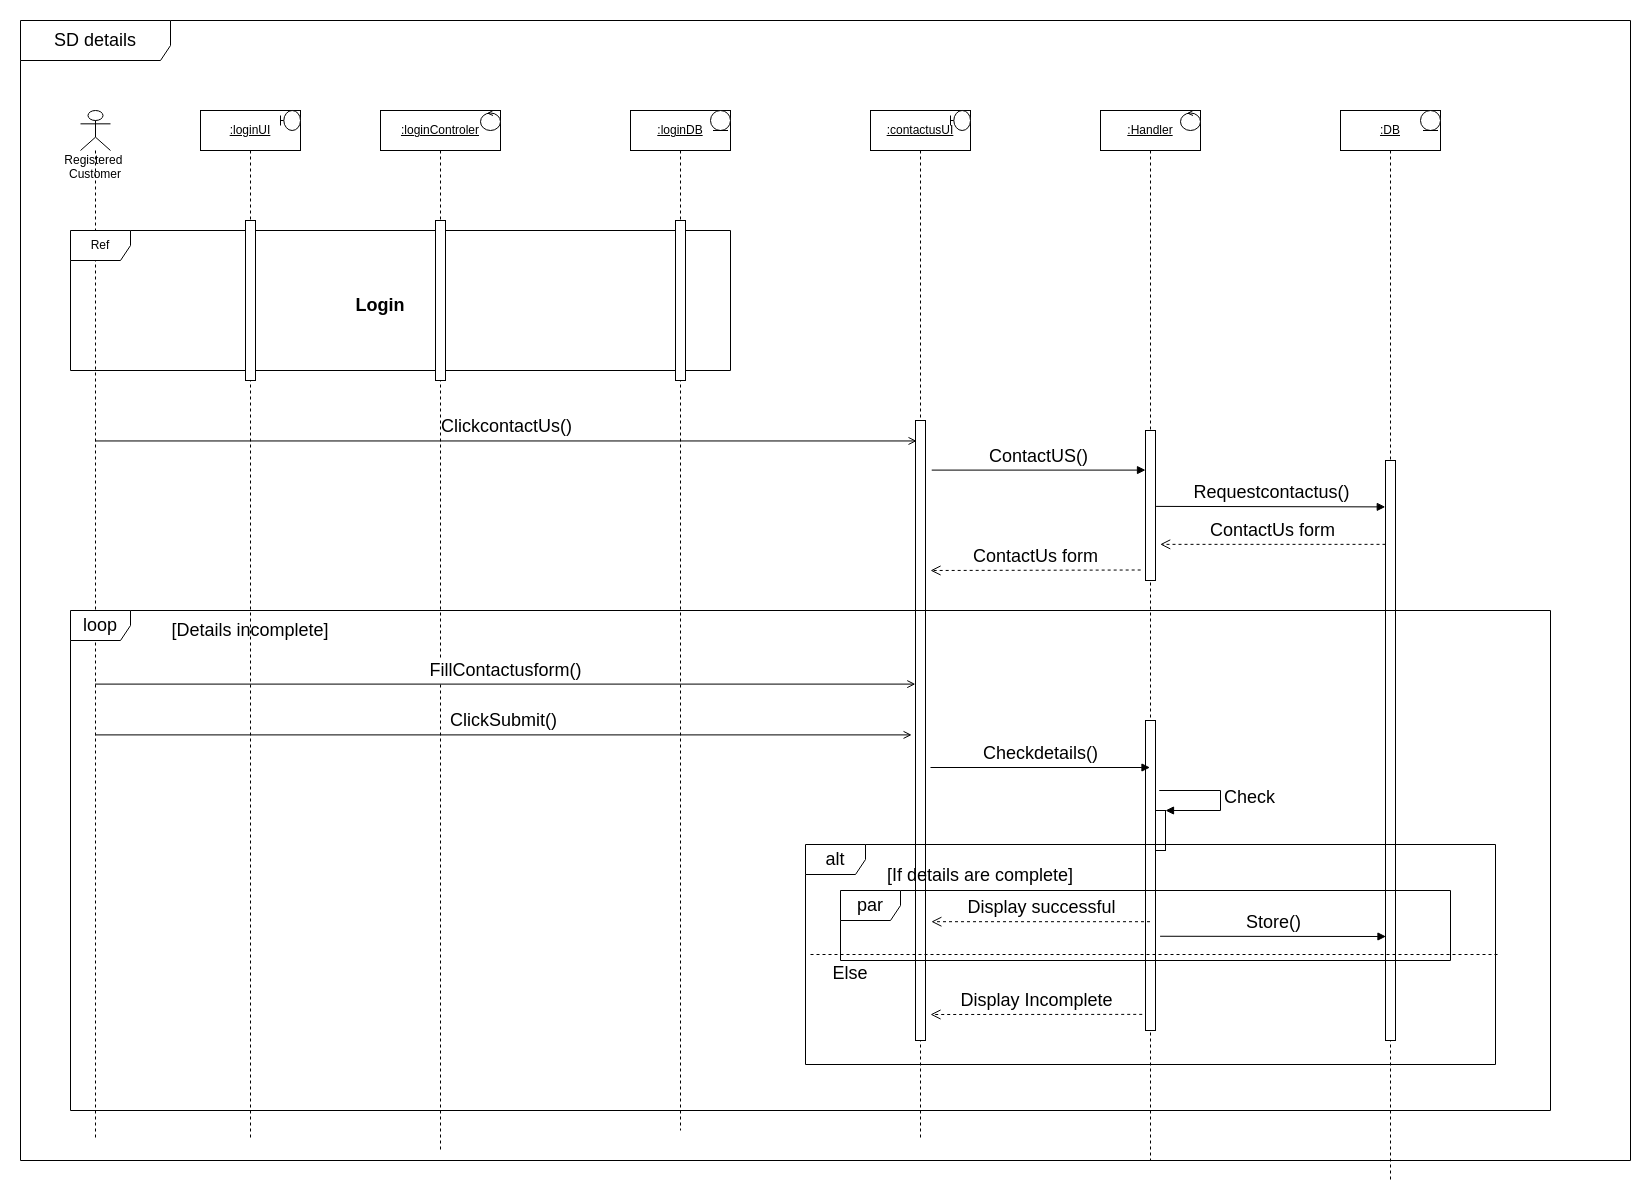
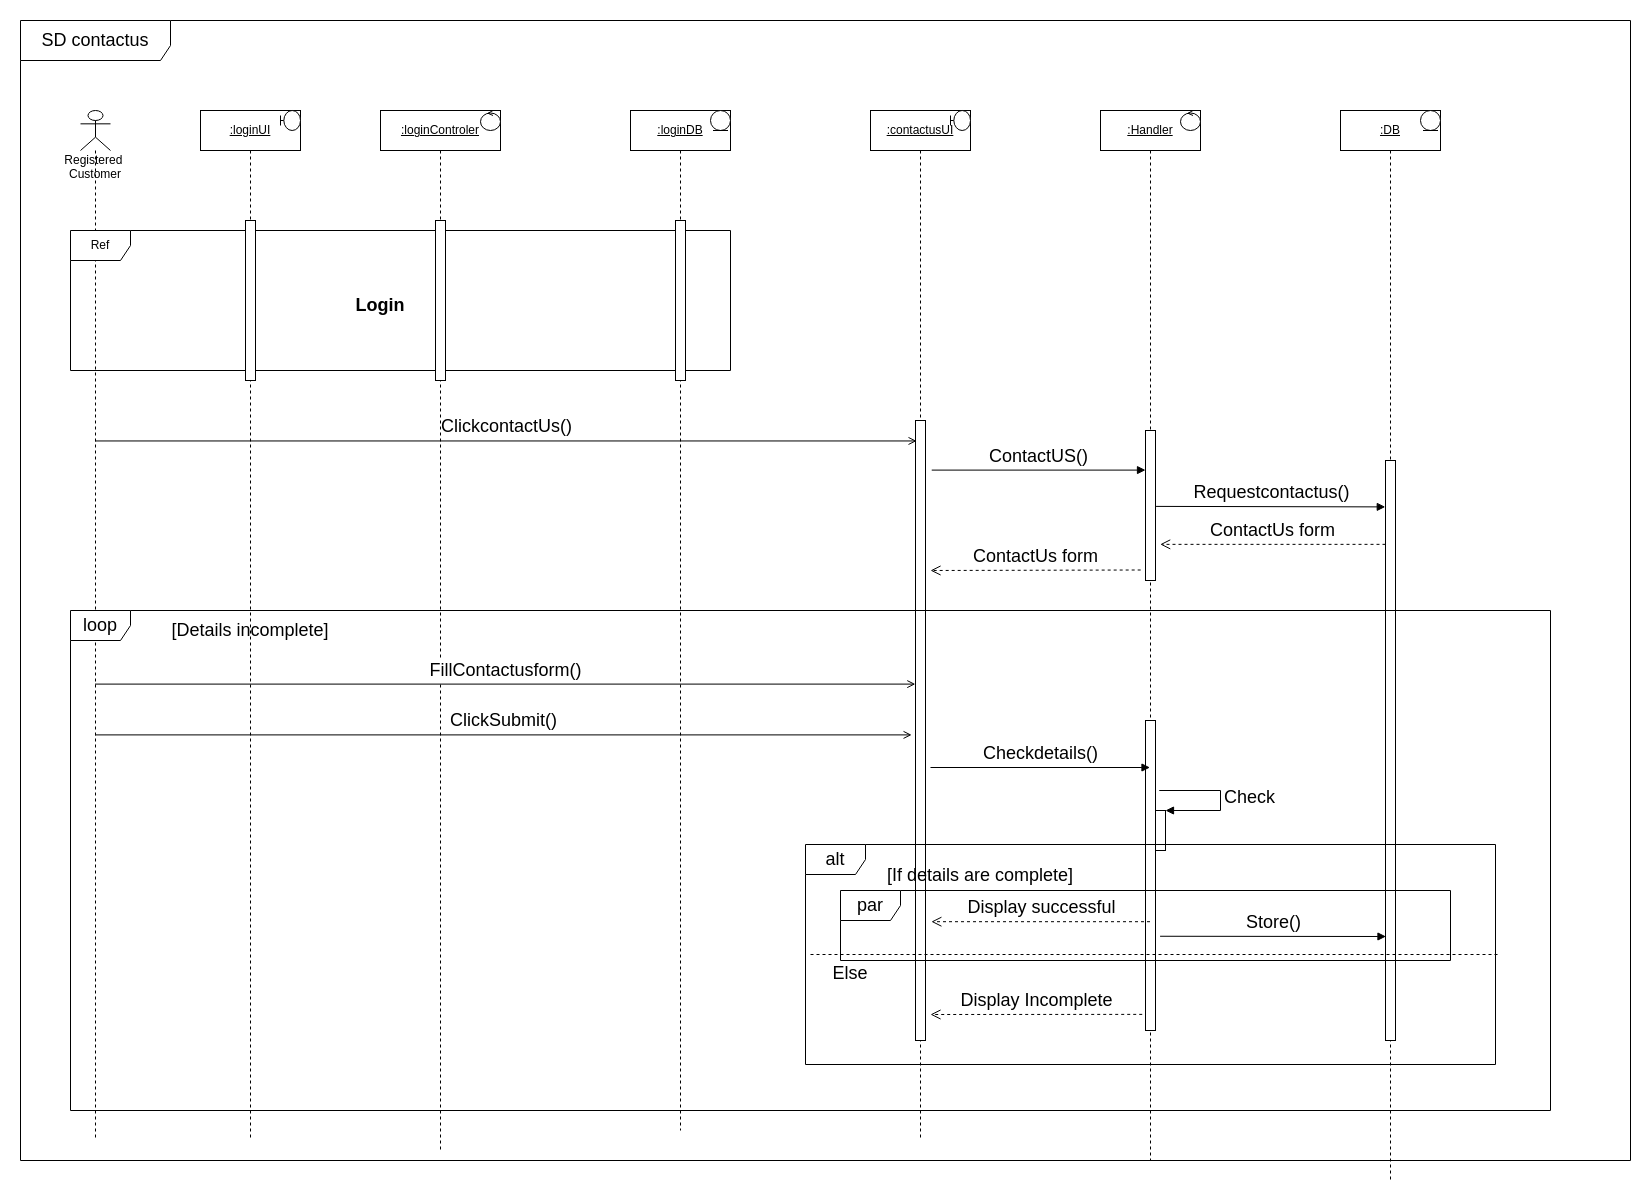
(96, 41) -> (96, 41)
